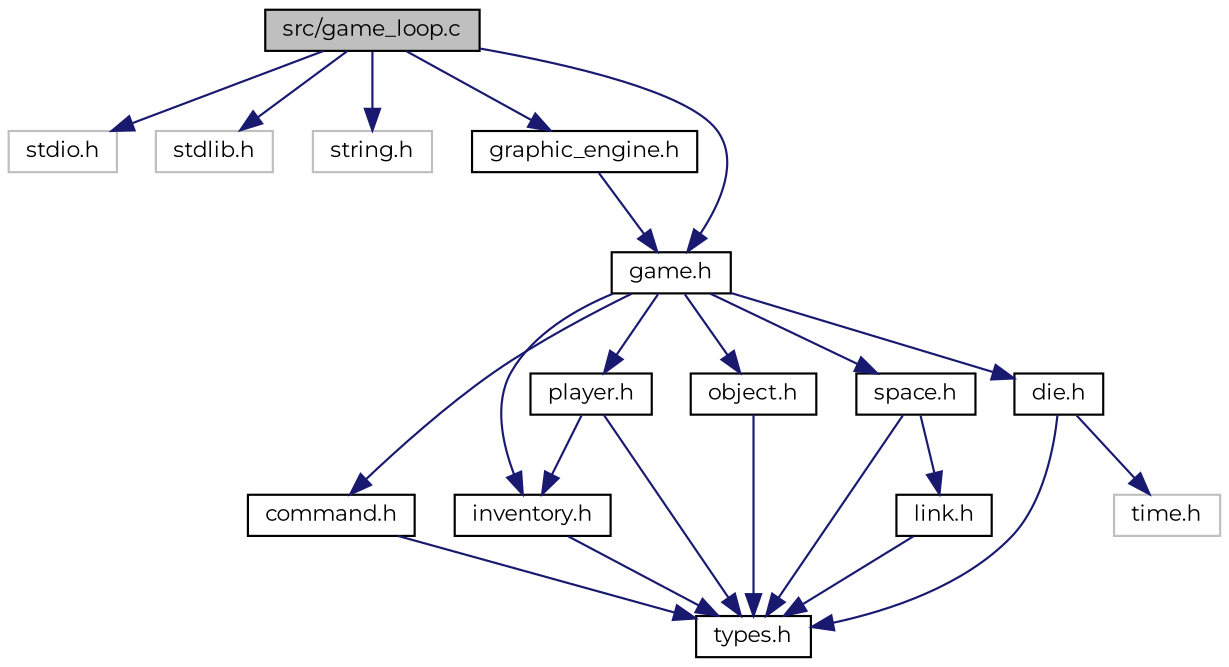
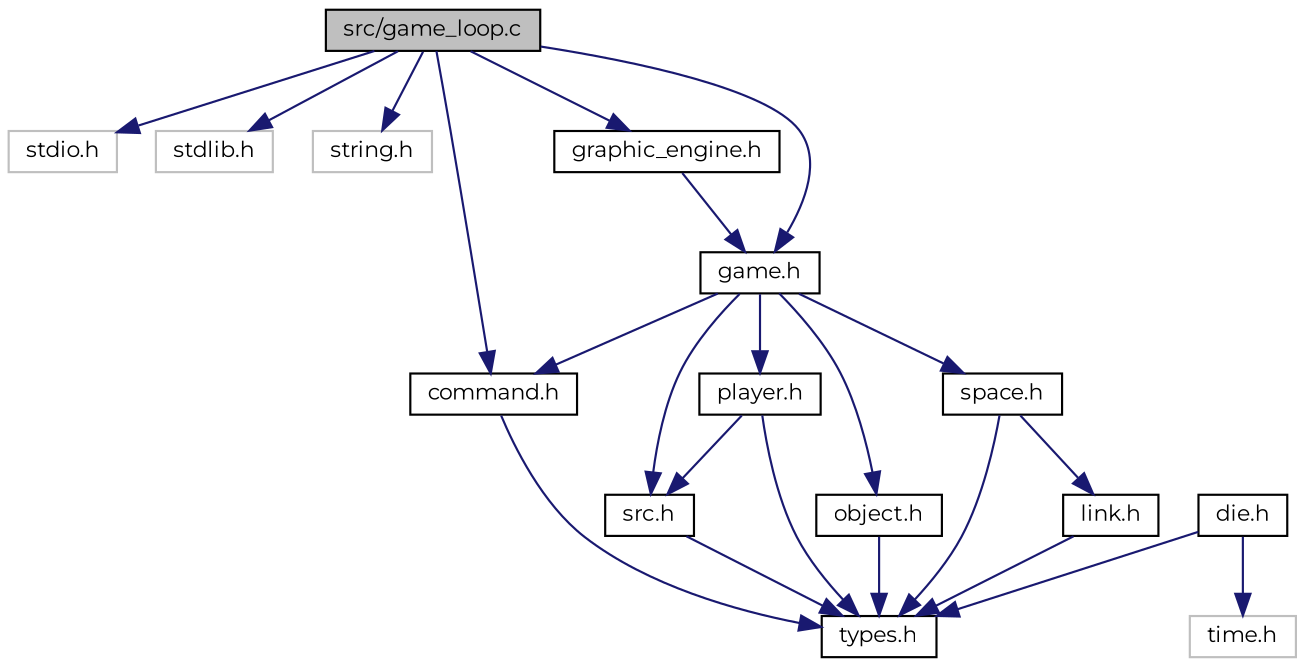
none -> (462, 201)
(862, 333) -> none
(533, 515) -> (650, 515)
